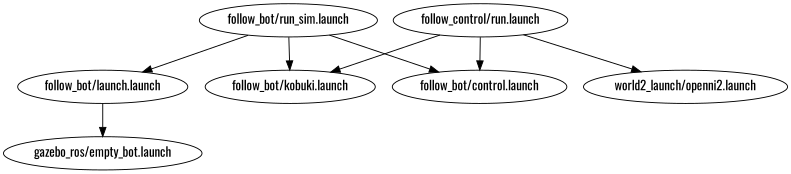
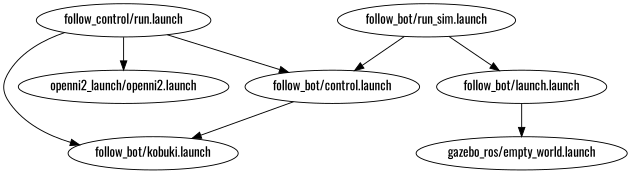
(289, 49) -> (247, 119)
(686, 87) -> (124, 87)
(103, 153) -> (522, 153)
